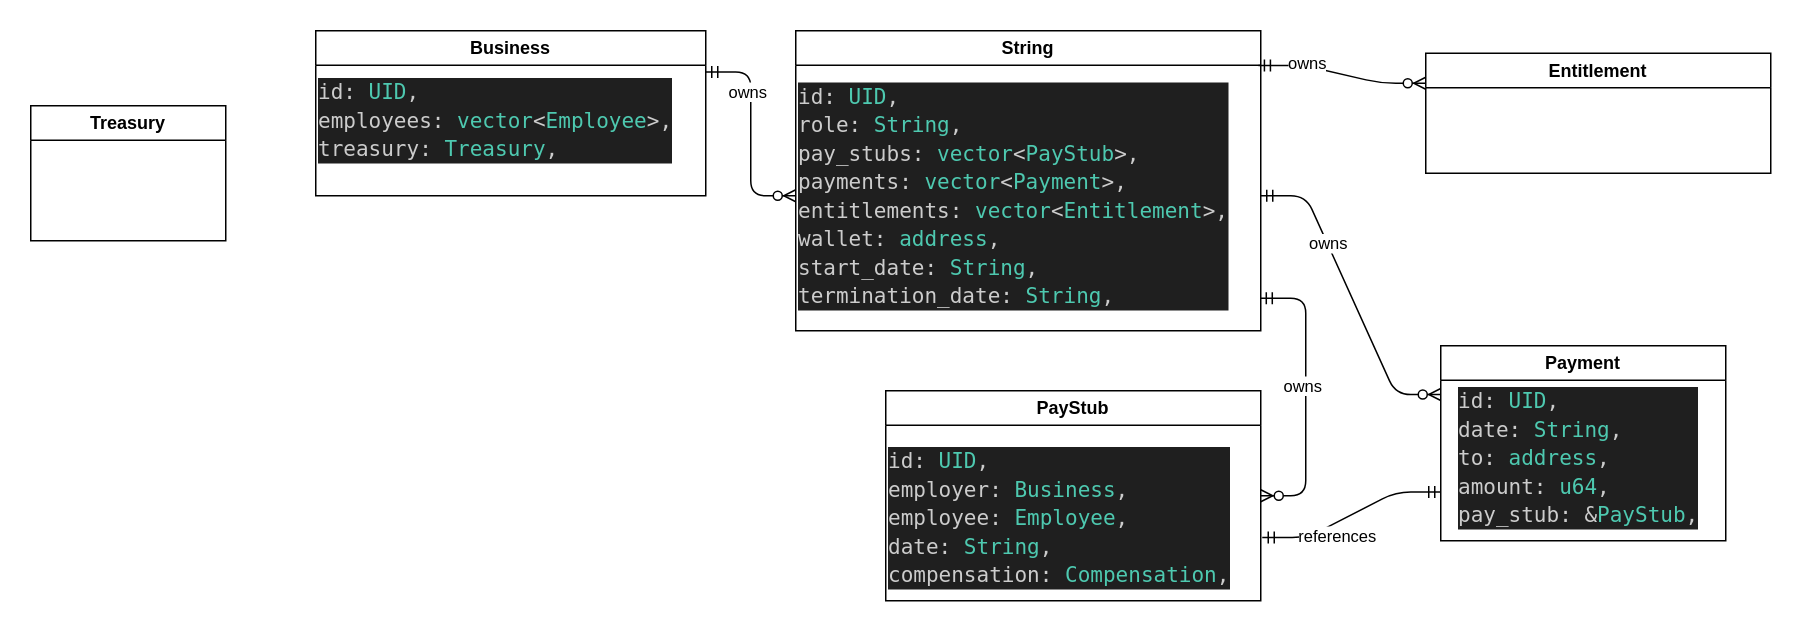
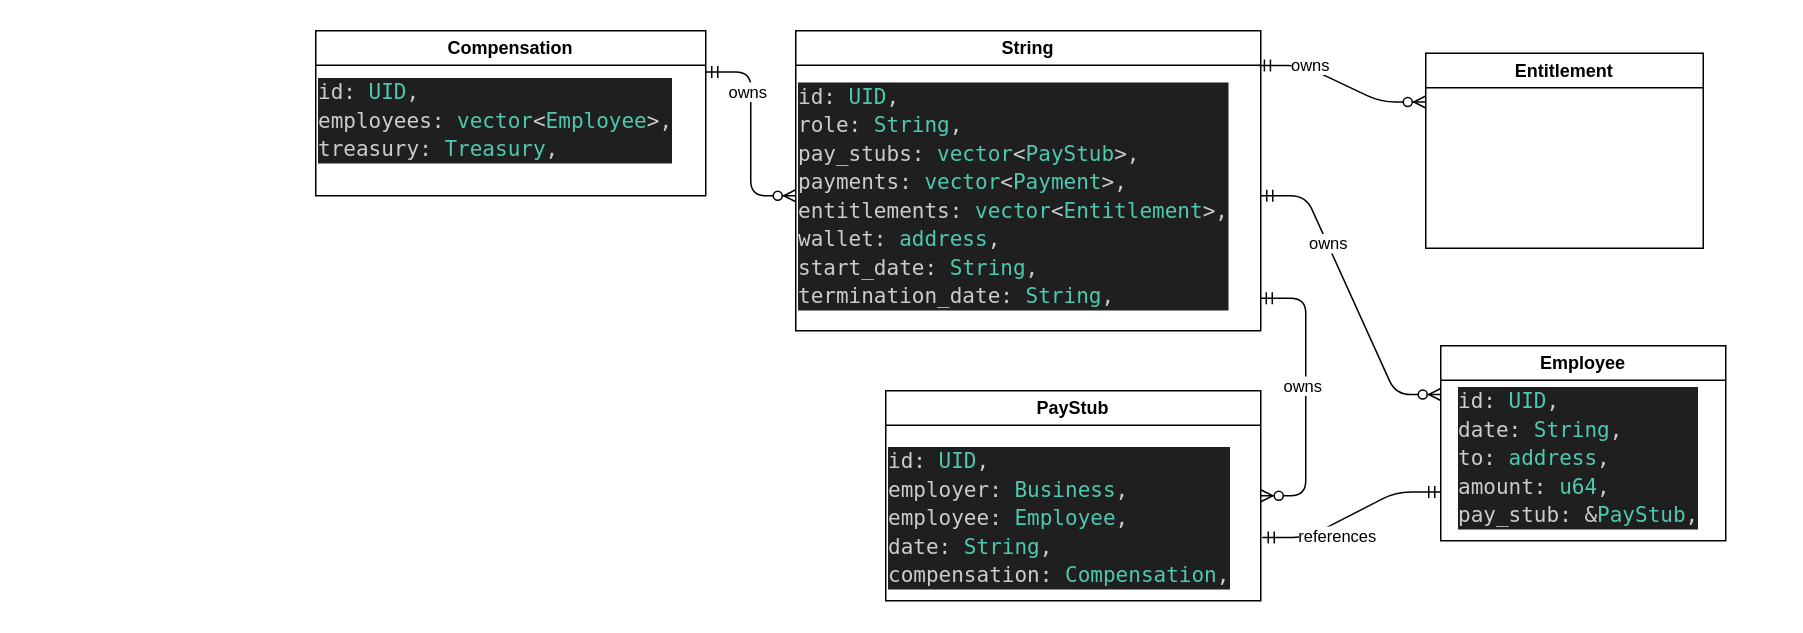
(511, 49) -> (511, 49)
(1598, 113) -> (1565, 151)
(128, 173) -> none
(1583, 364) -> (1583, 364)
